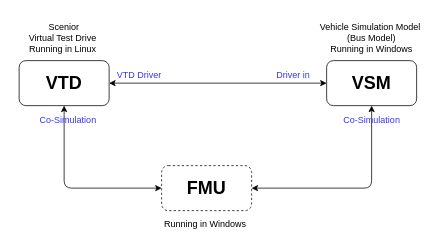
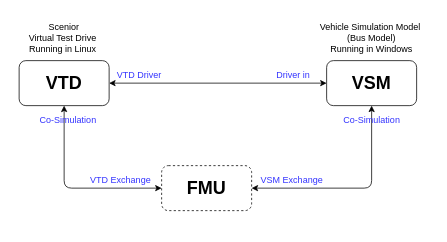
none -> (120, 180)
none -> (293, 180)
(207, 218) -> none
